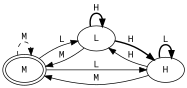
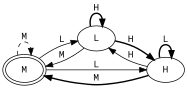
(100, 85) -> (100, 85)
